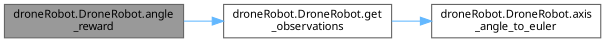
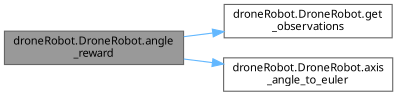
(406, 21) -> (198, 61)
